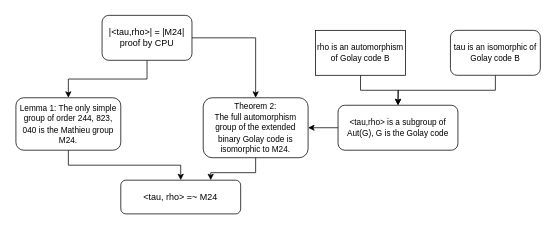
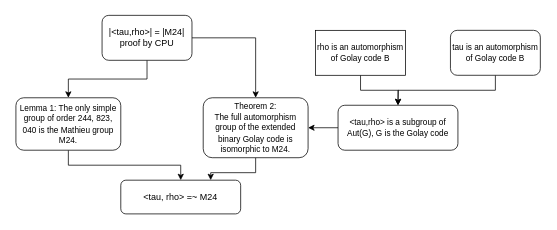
(495, 53) -> (495, 53)
